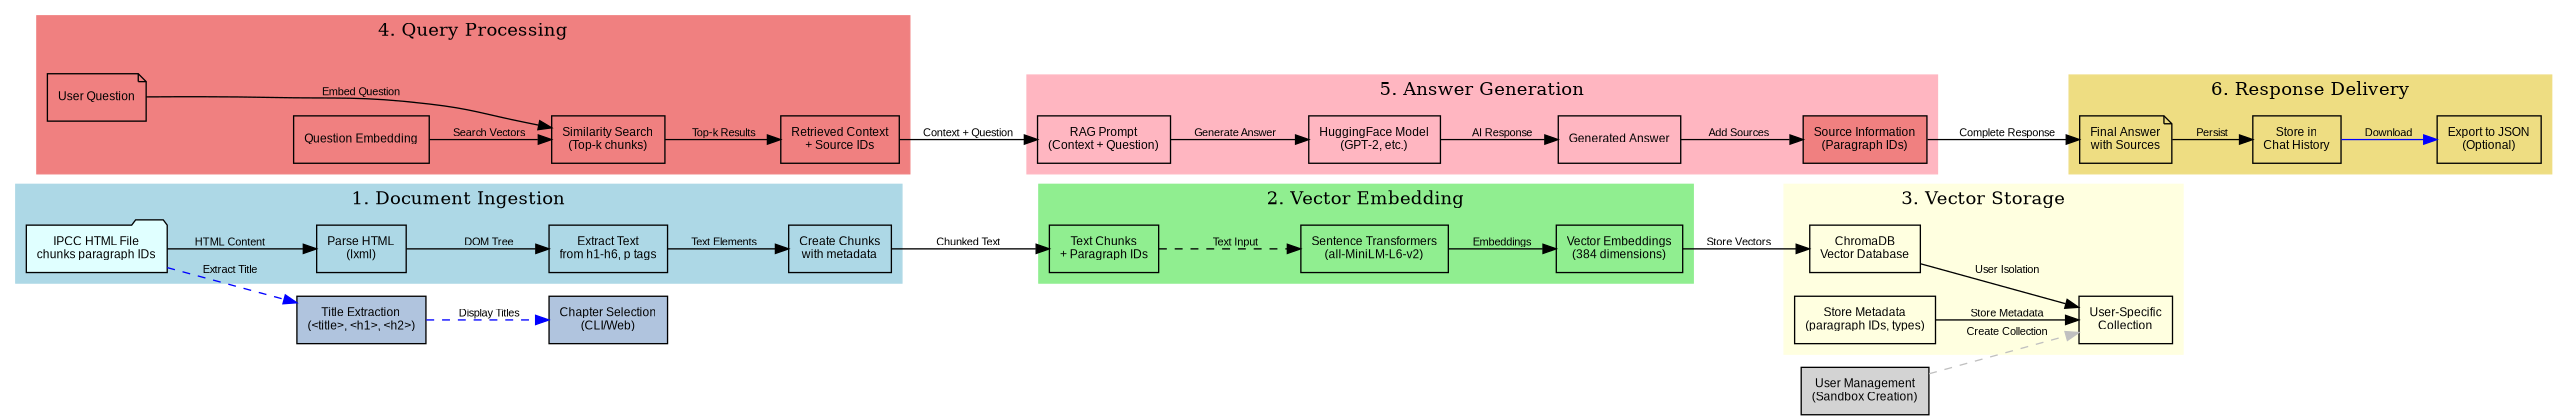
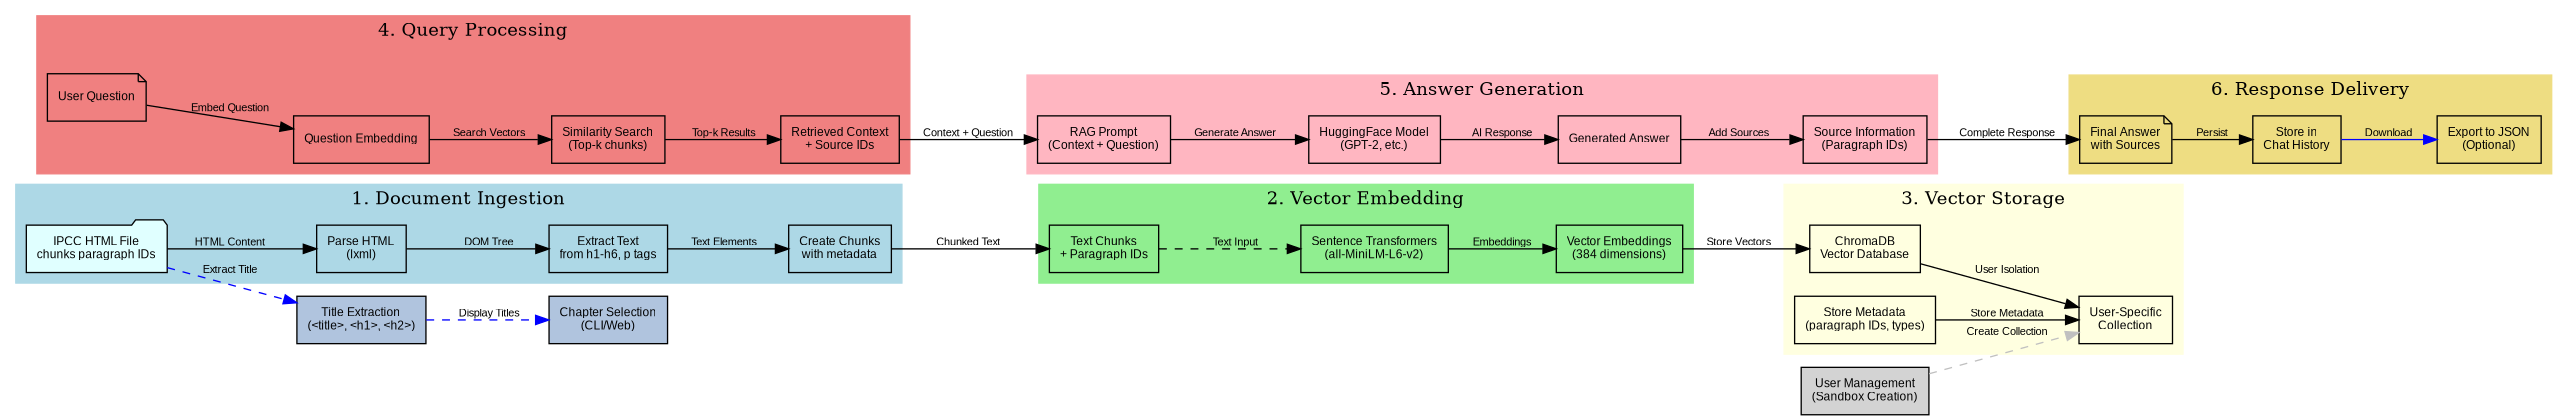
(343, 98) -> (213, 116)
(1865, 140) -> (1865, 140)
